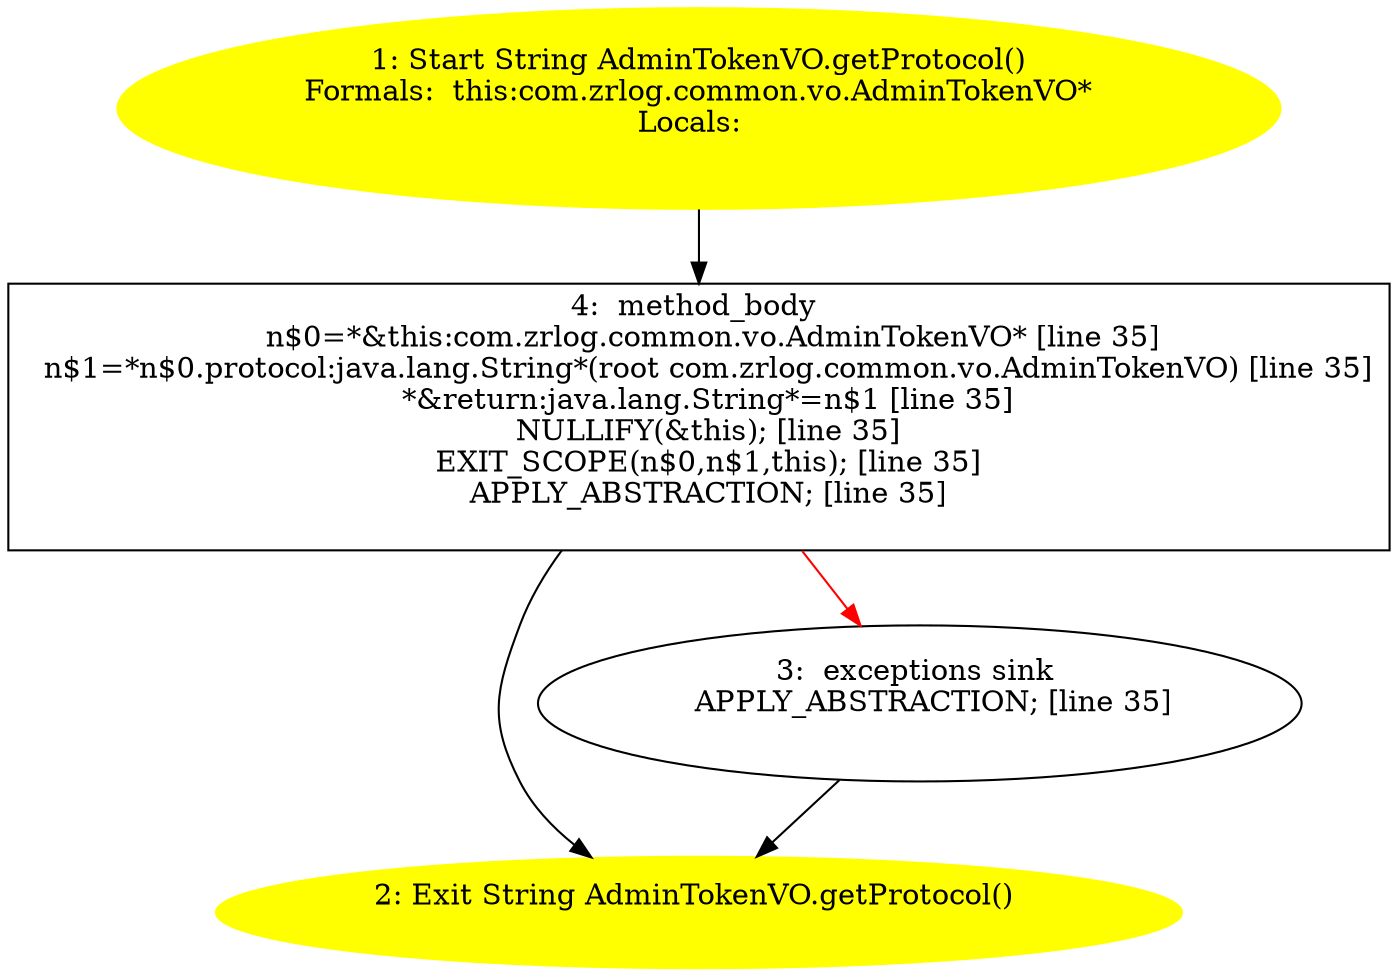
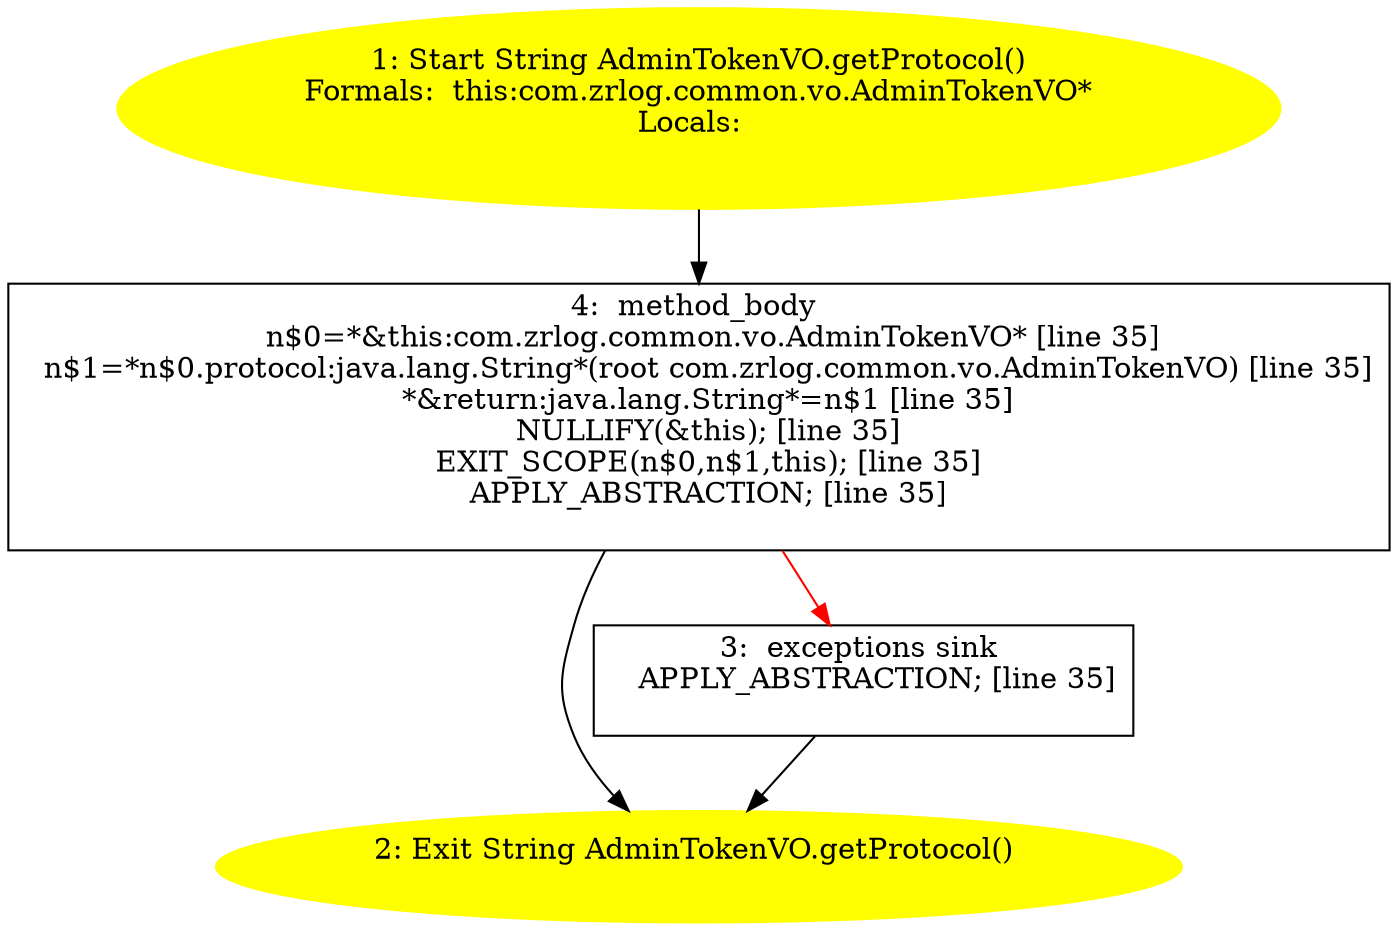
(920, 703) -> (864, 681)
